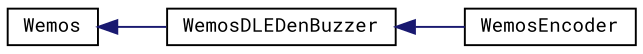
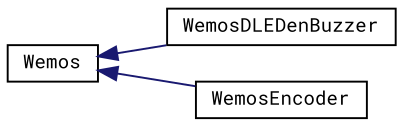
(440, 27) -> (156, 80)
